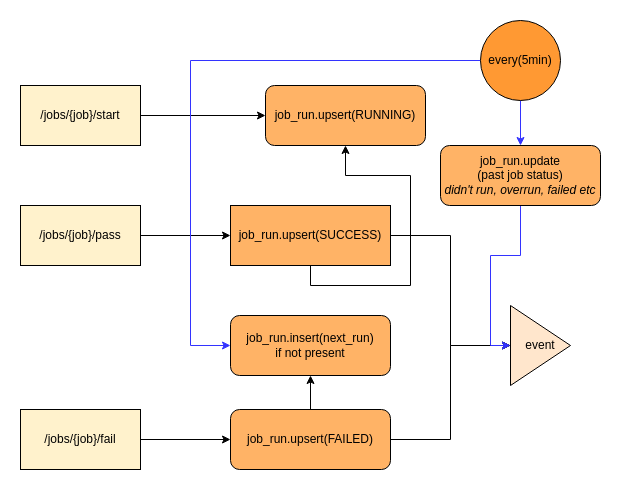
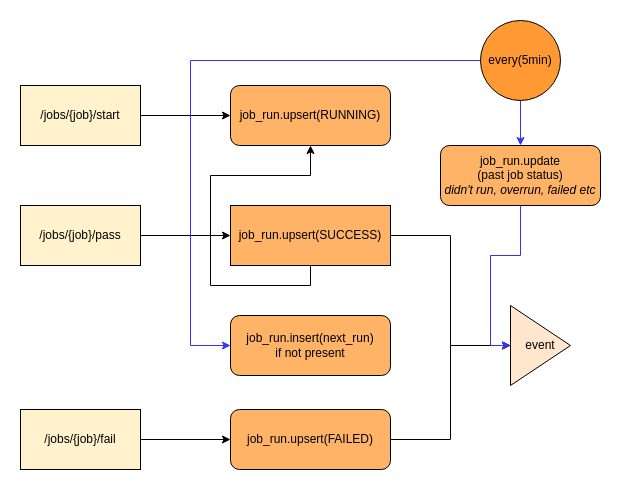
(346, 116) -> (311, 116)
(311, 391) -> none
